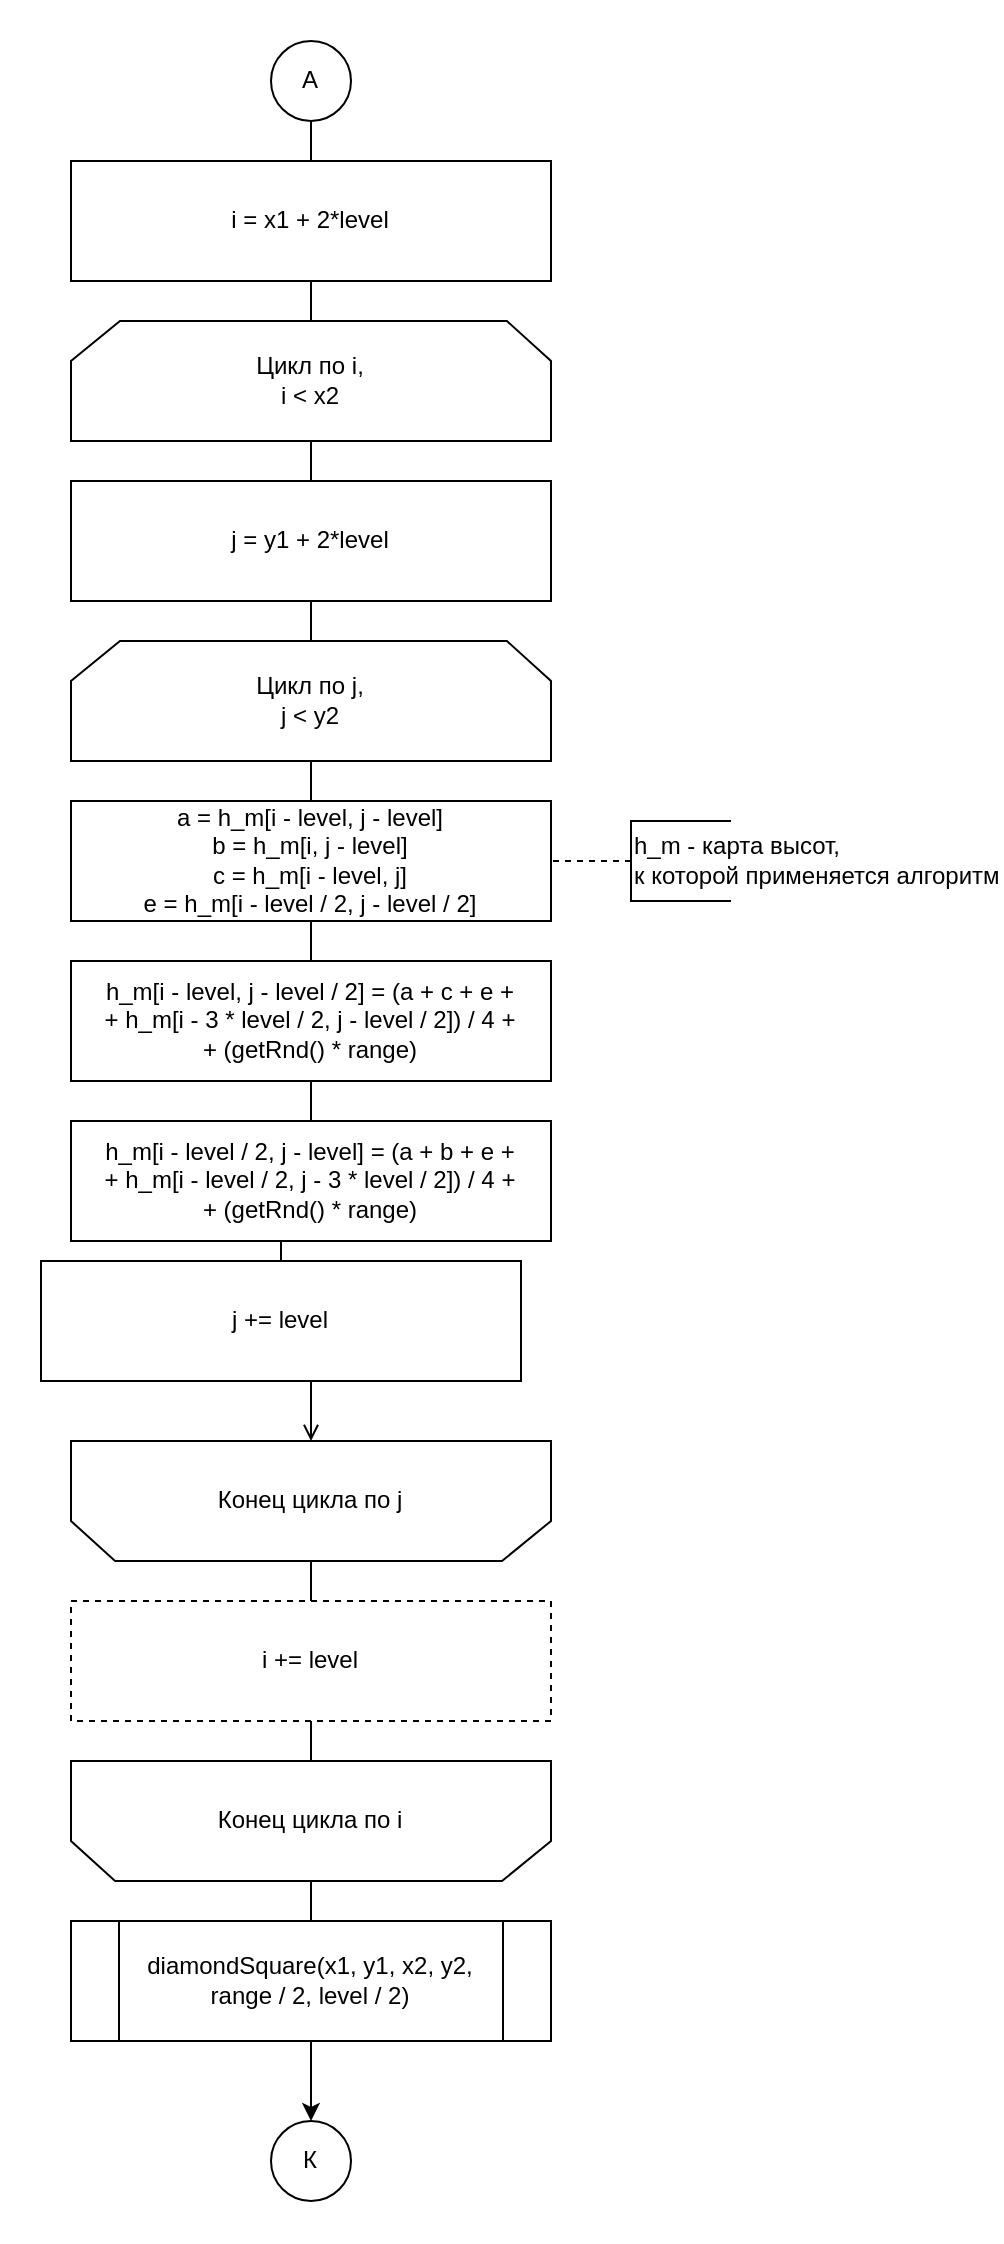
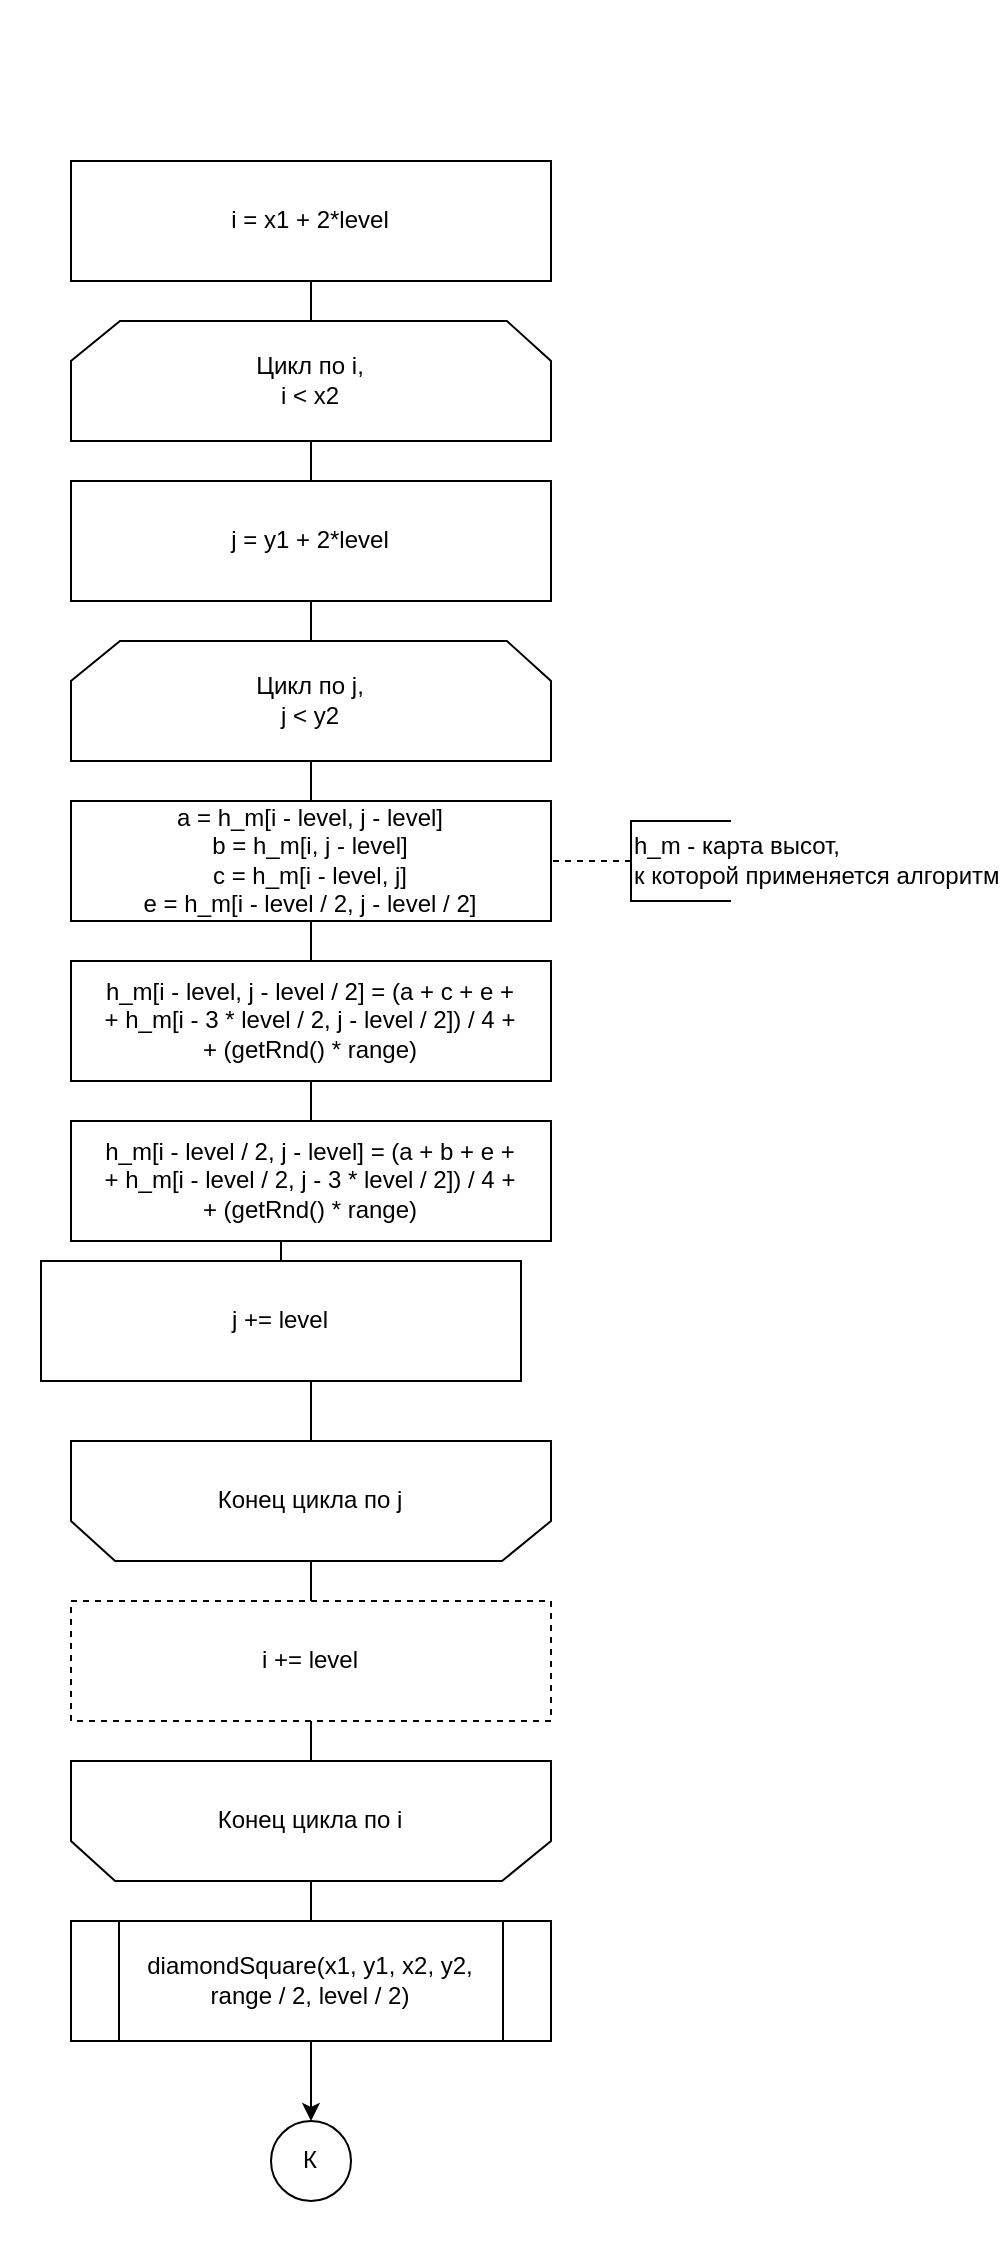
(311, 81) -> none
(311, 141) -> none
(311, 1432) -> (311, 1434)
